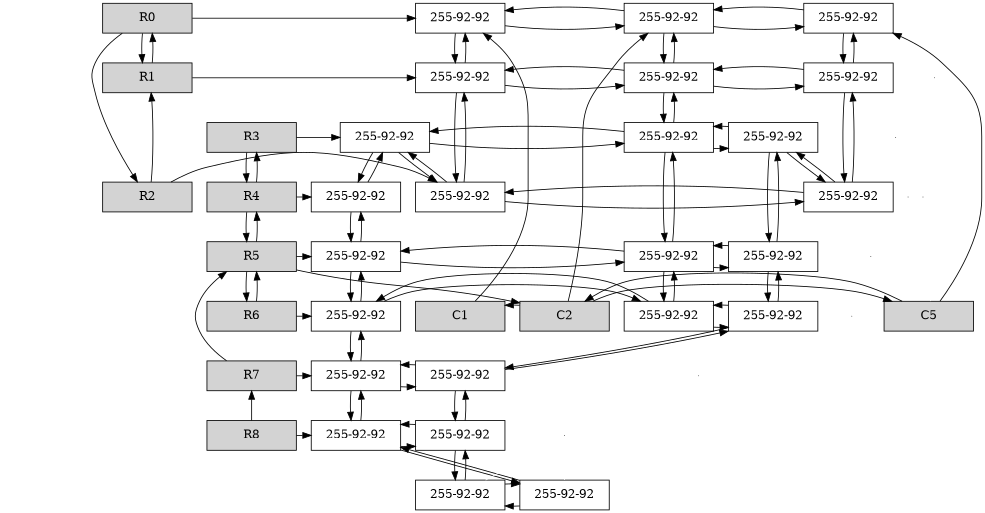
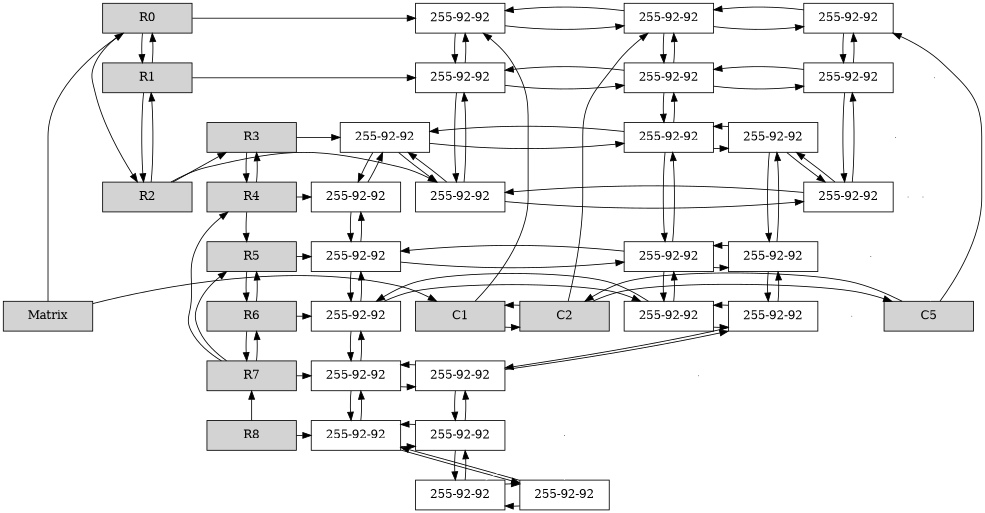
none -> (142, 133)
none -> (196, 169)
(257, 231) -> (192, 291)
(393, 285) -> (508, 327)
none -> (48, 316)
none -> (246, 342)
none -> (257, 350)
